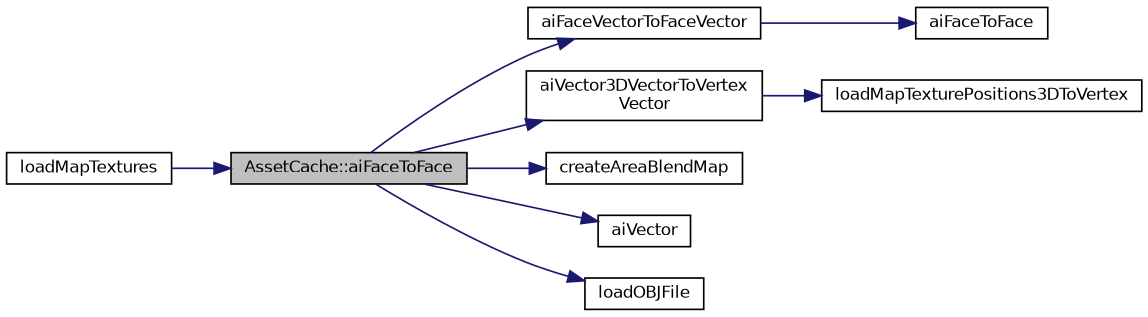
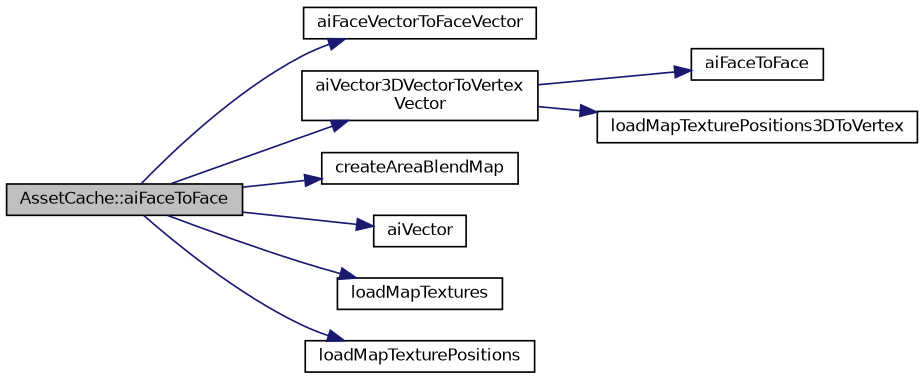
(830, 23) -> (606, 78)
(193, 168) -> (253, 246)
(644, 294) -> (420, 356)
